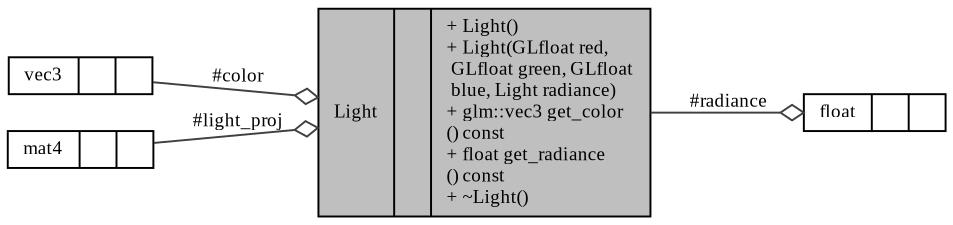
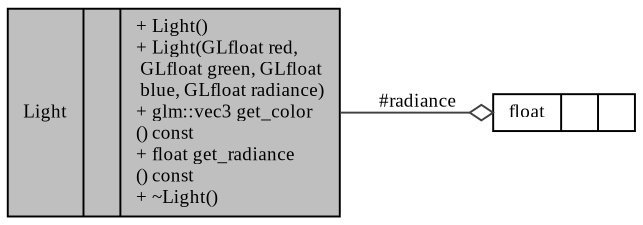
(81, 76) -> none
(532, 90) -> (230, 90)
(81, 150) -> none
